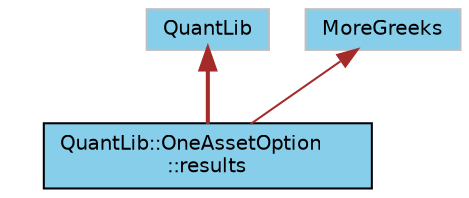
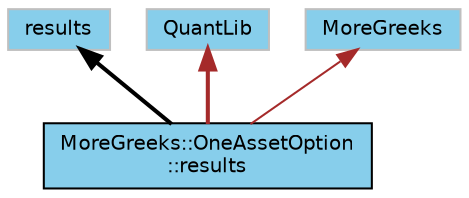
none -> (59, 30)
(208, 156) -> (208, 156)
